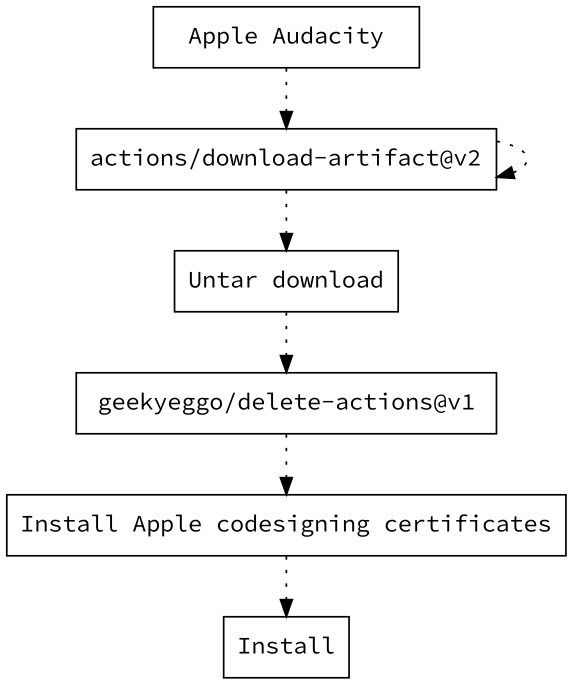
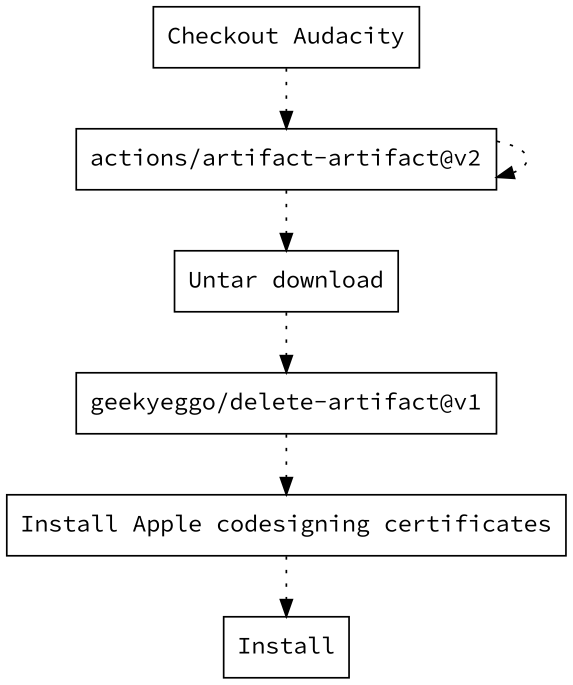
(286, 37) -> (286, 37)
(286, 159) -> (286, 159)
(286, 403) -> (286, 403)
